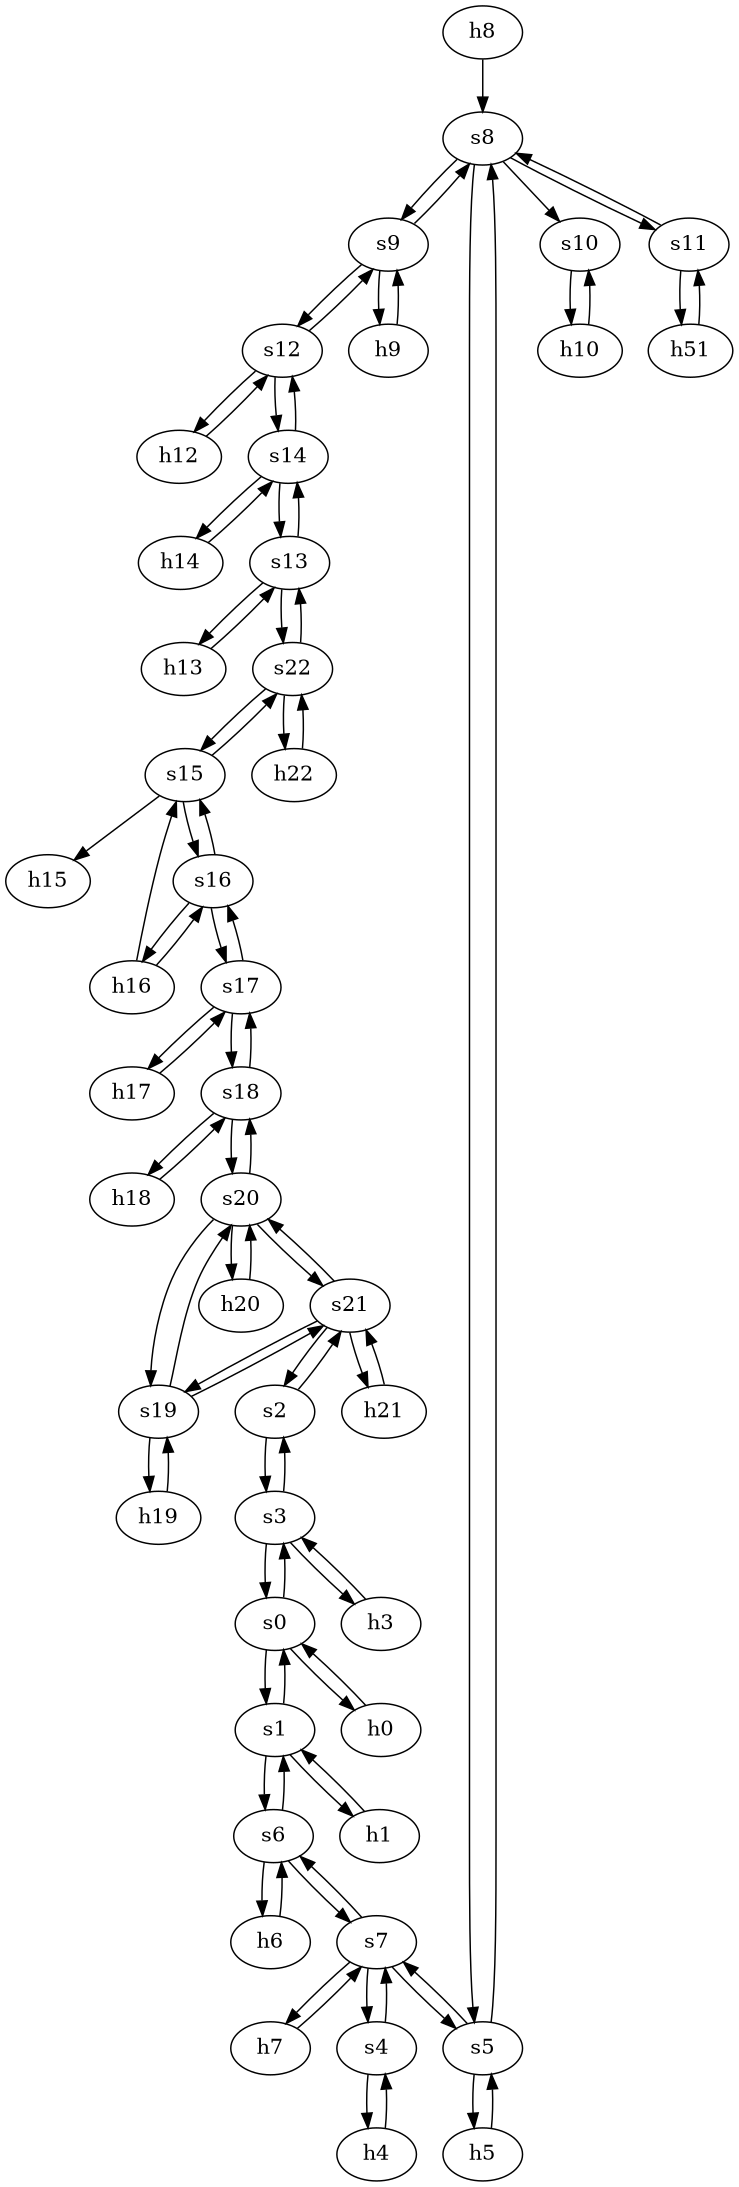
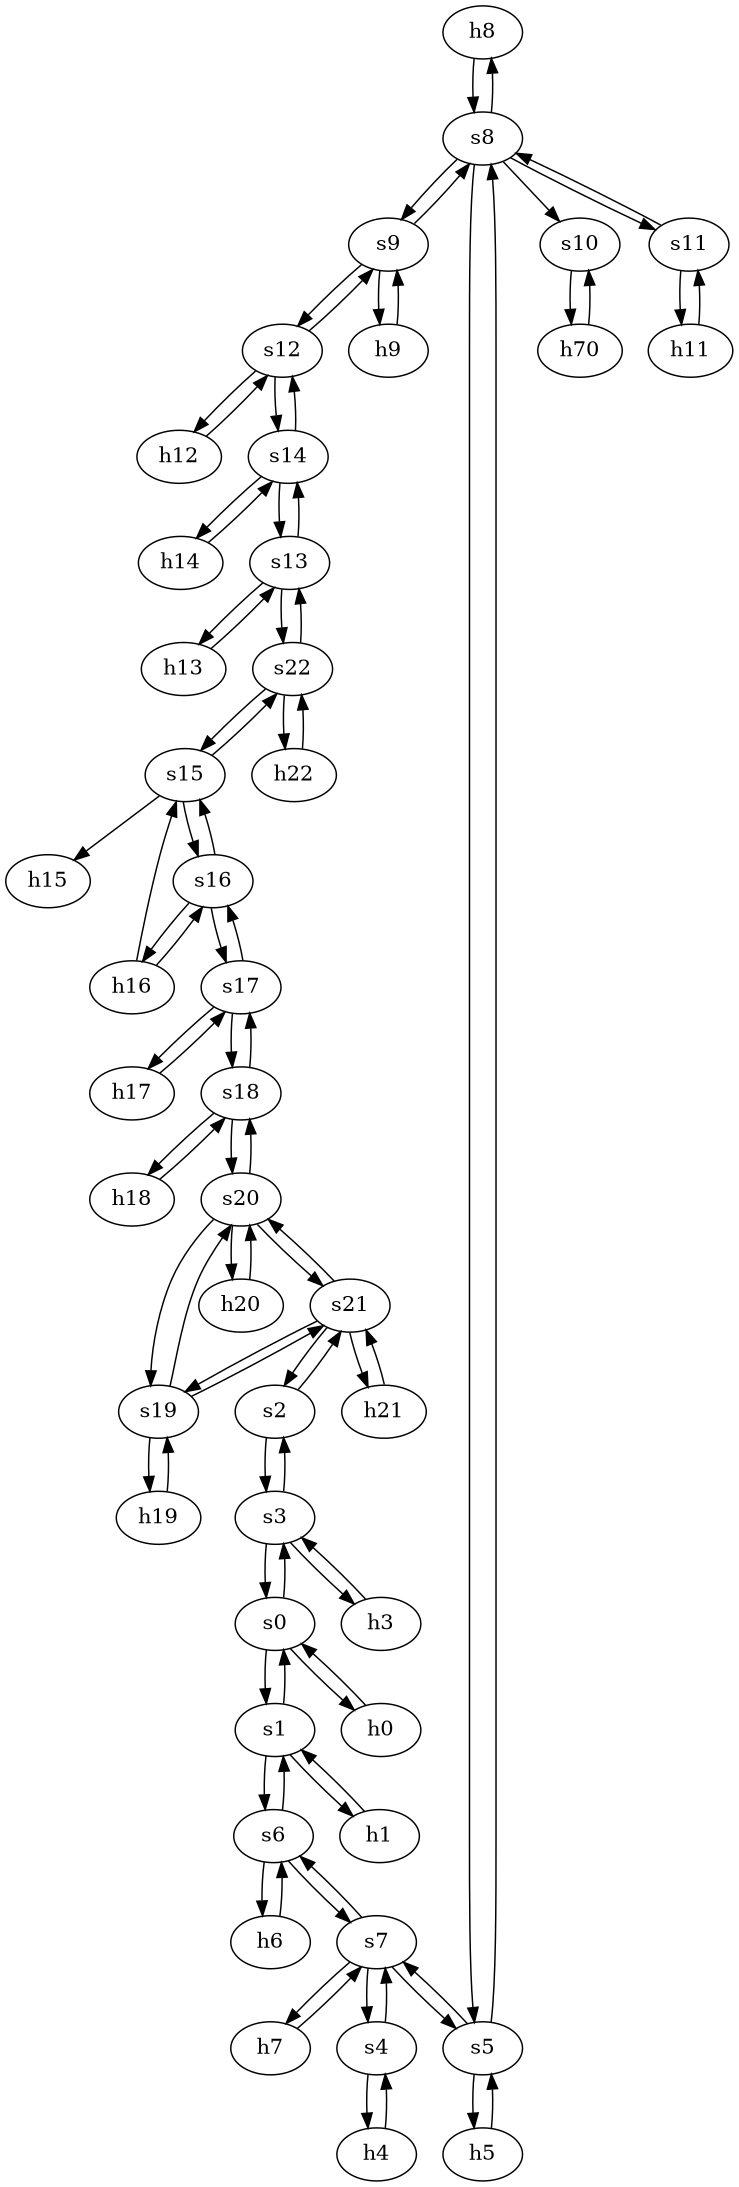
none -> (493, 93)
(580, 351) -> (580, 351)
(691, 351) -> (691, 351)
